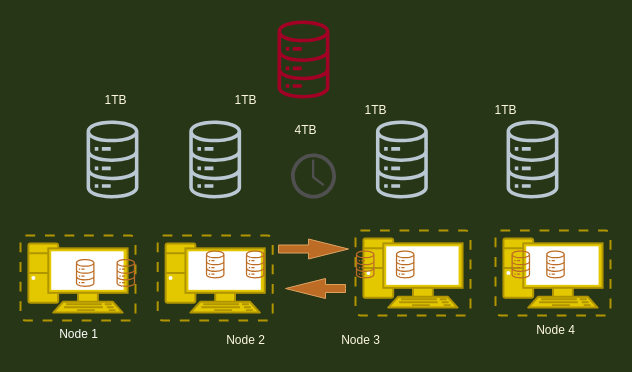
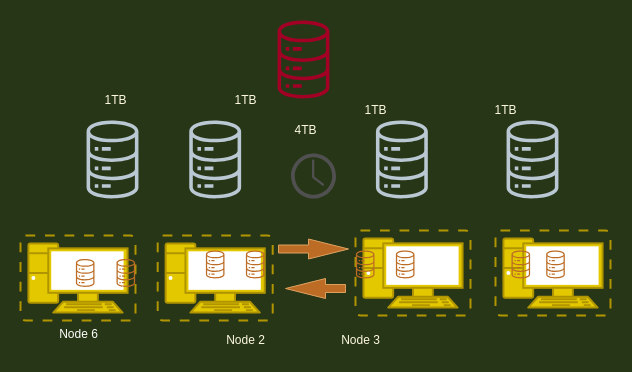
(556, 331) -> none
(79, 335) -> (79, 335)
